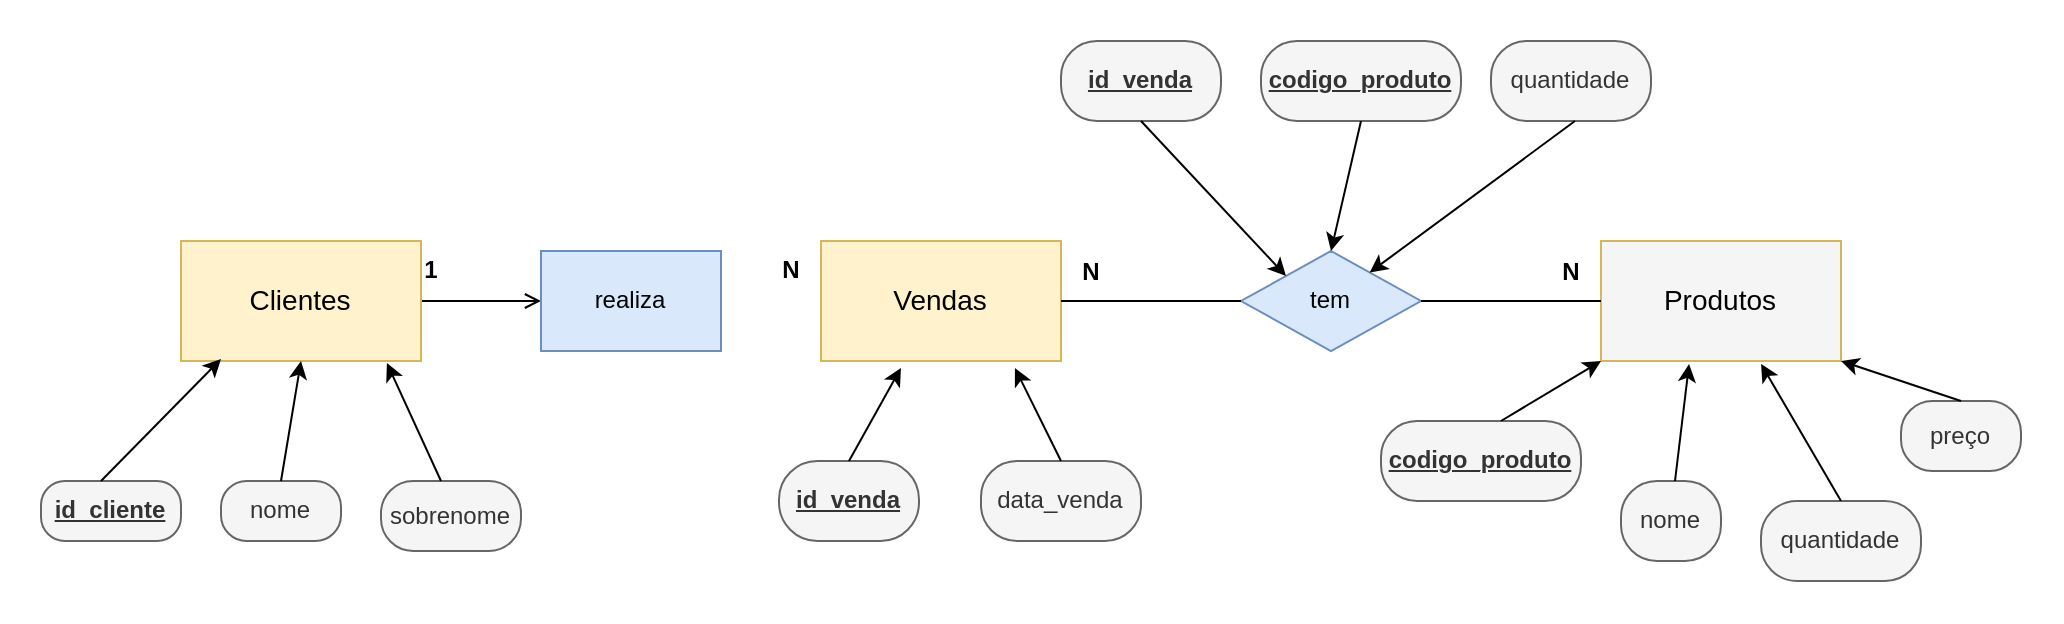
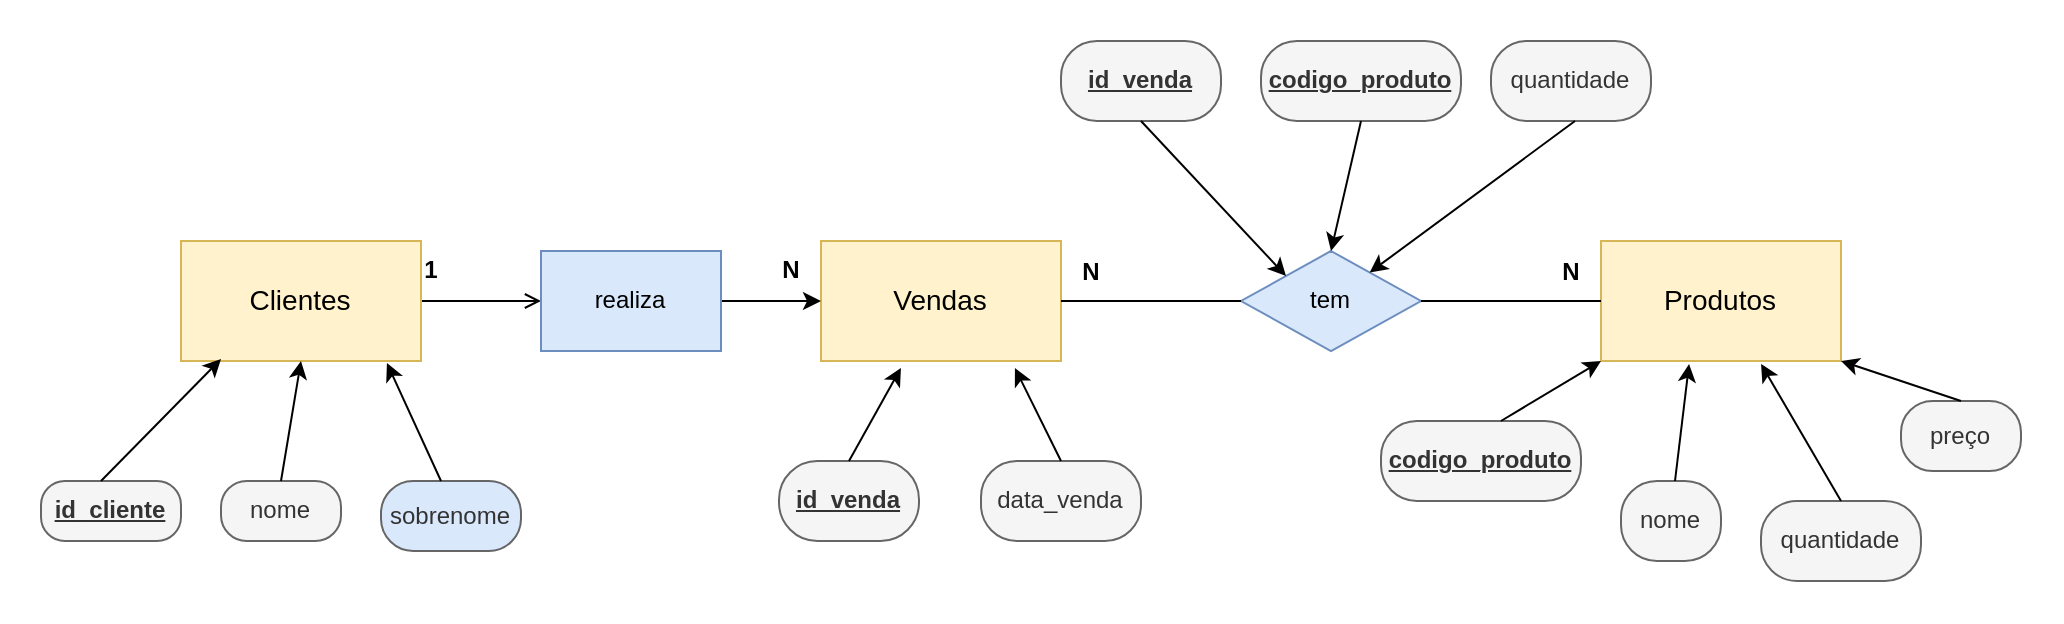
none -> (764, 301)
(1721, 301) -> (1721, 301)
(451, 516) -> (451, 516)
